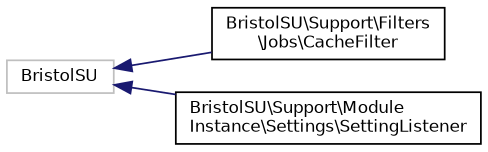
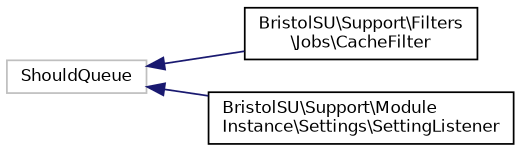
(60, 77) -> (77, 77)
